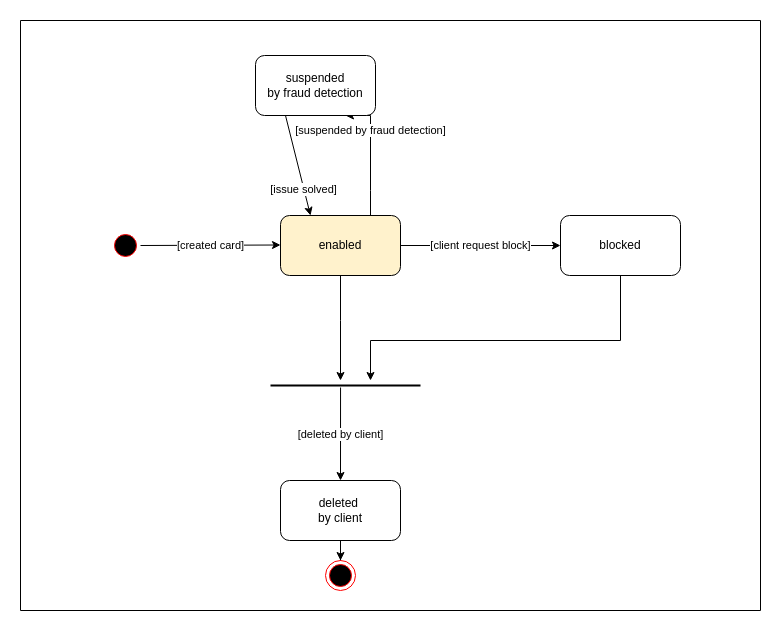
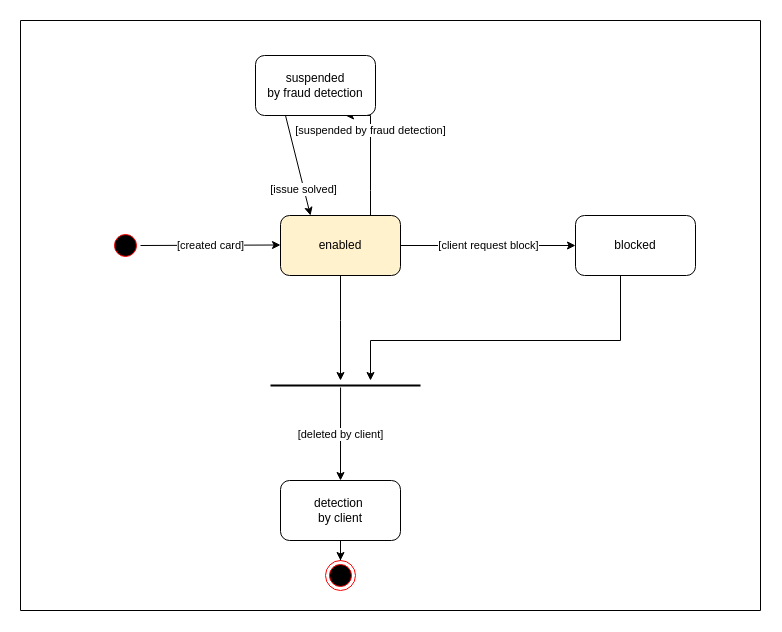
(621, 246) -> (636, 246)
(341, 511) -> (341, 511)
